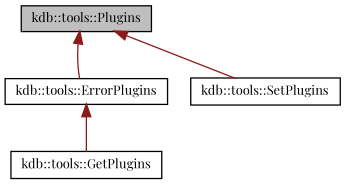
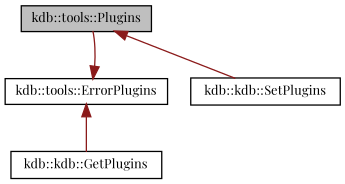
(78, 62) -> (95, 49)
(266, 92) -> (266, 92)
(86, 165) -> (86, 165)
